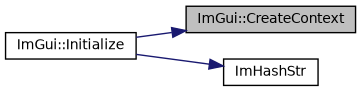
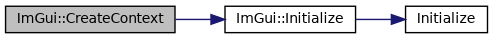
(154, 35) -> (193, 19)
(271, 72) -> (447, 19)
